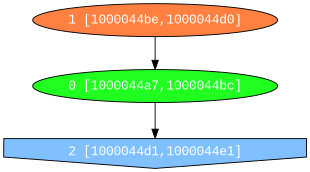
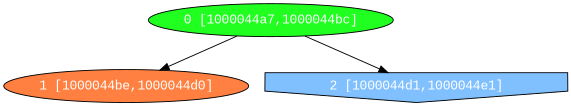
(155, 49) -> (203, 51)
